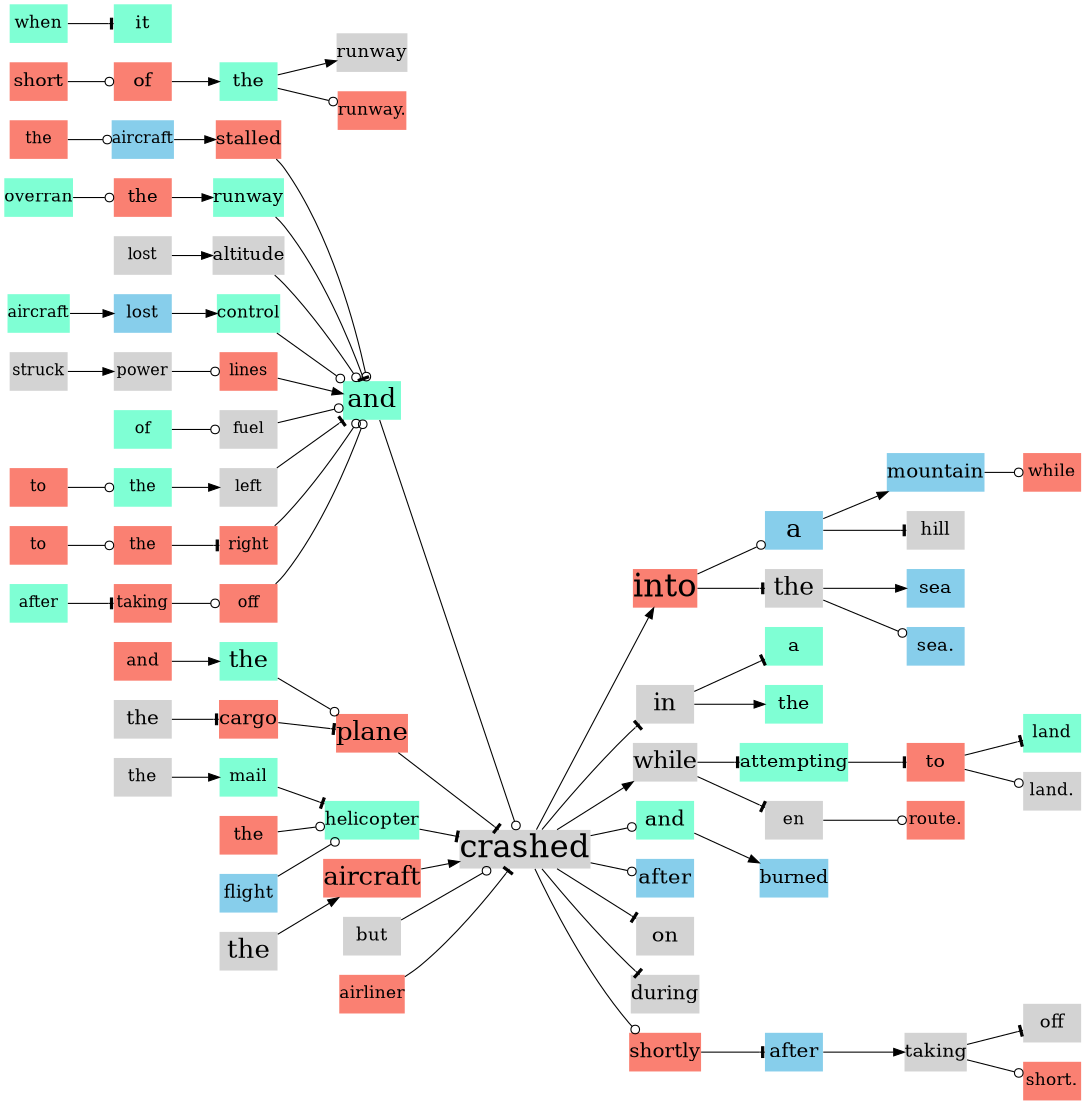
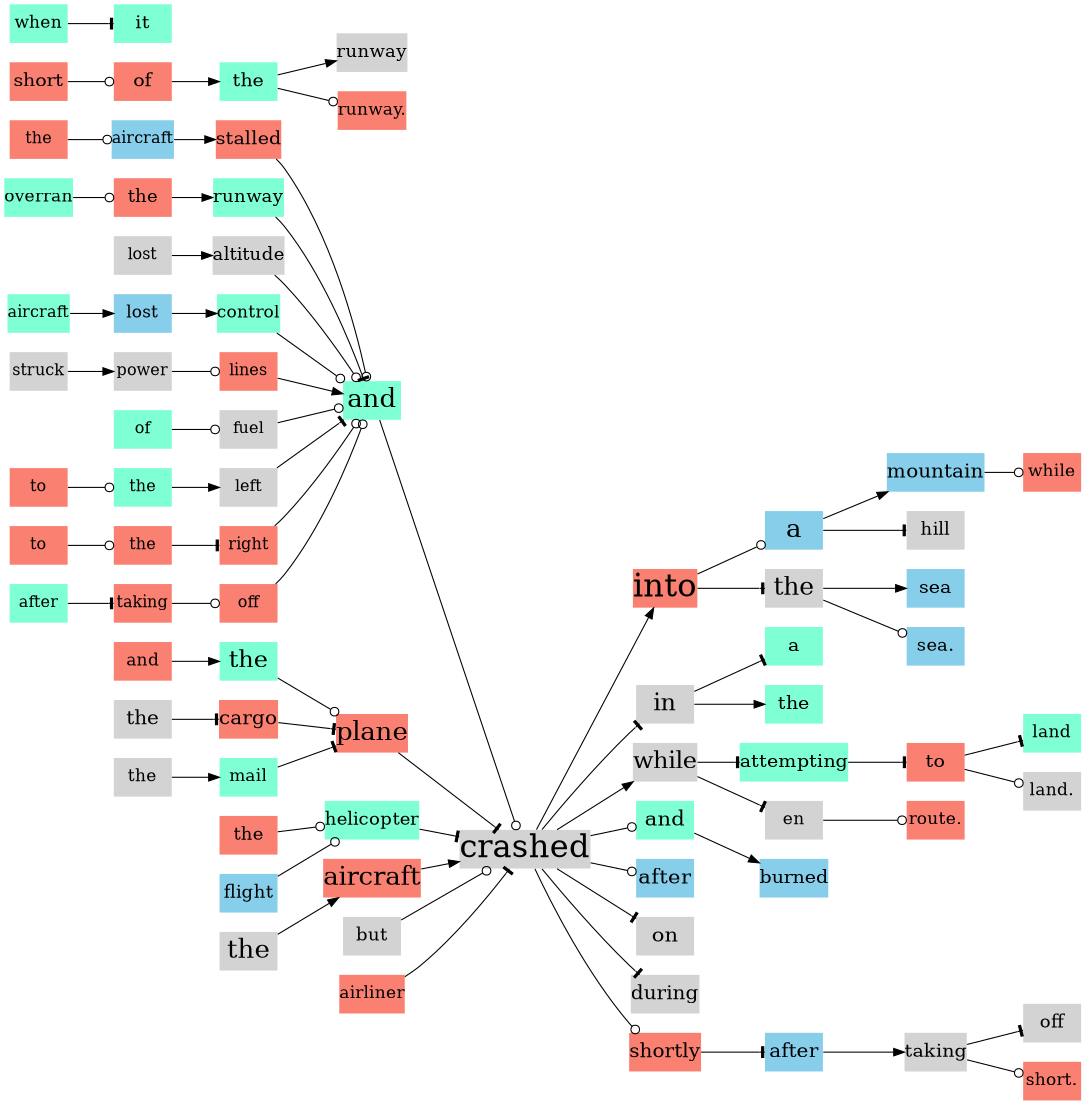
(298, 795) -> (304, 757)
